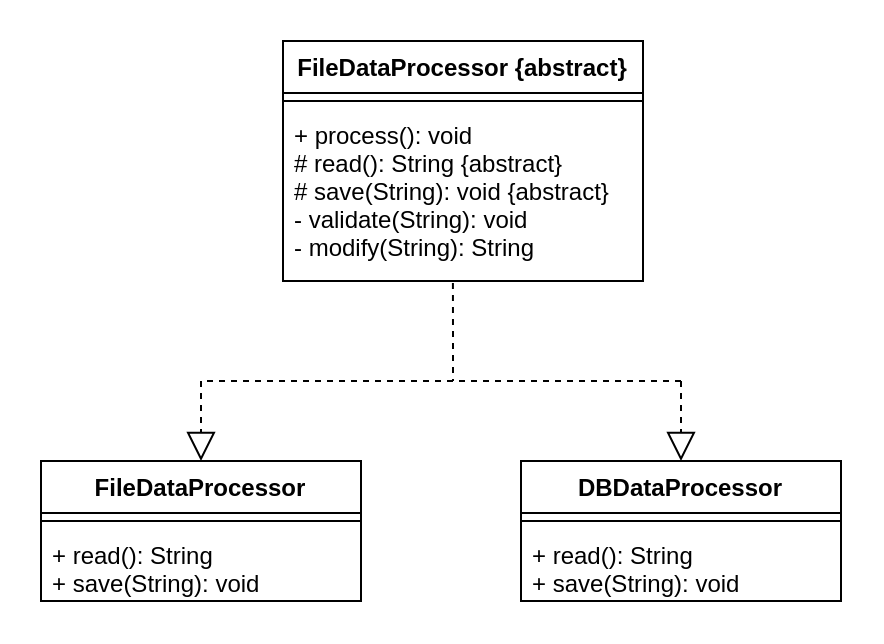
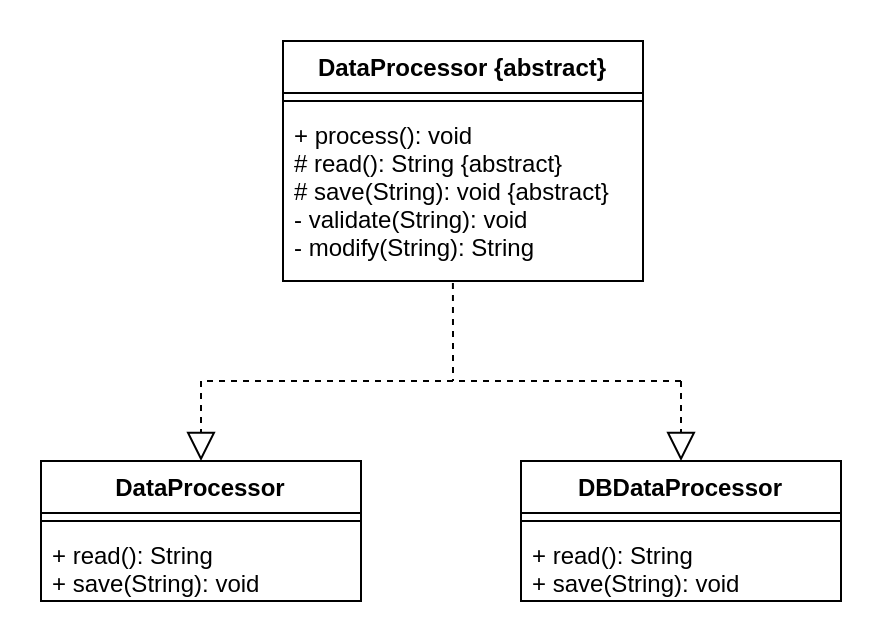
(462, 68) -> (462, 68)
(200, 488) -> (200, 488)
